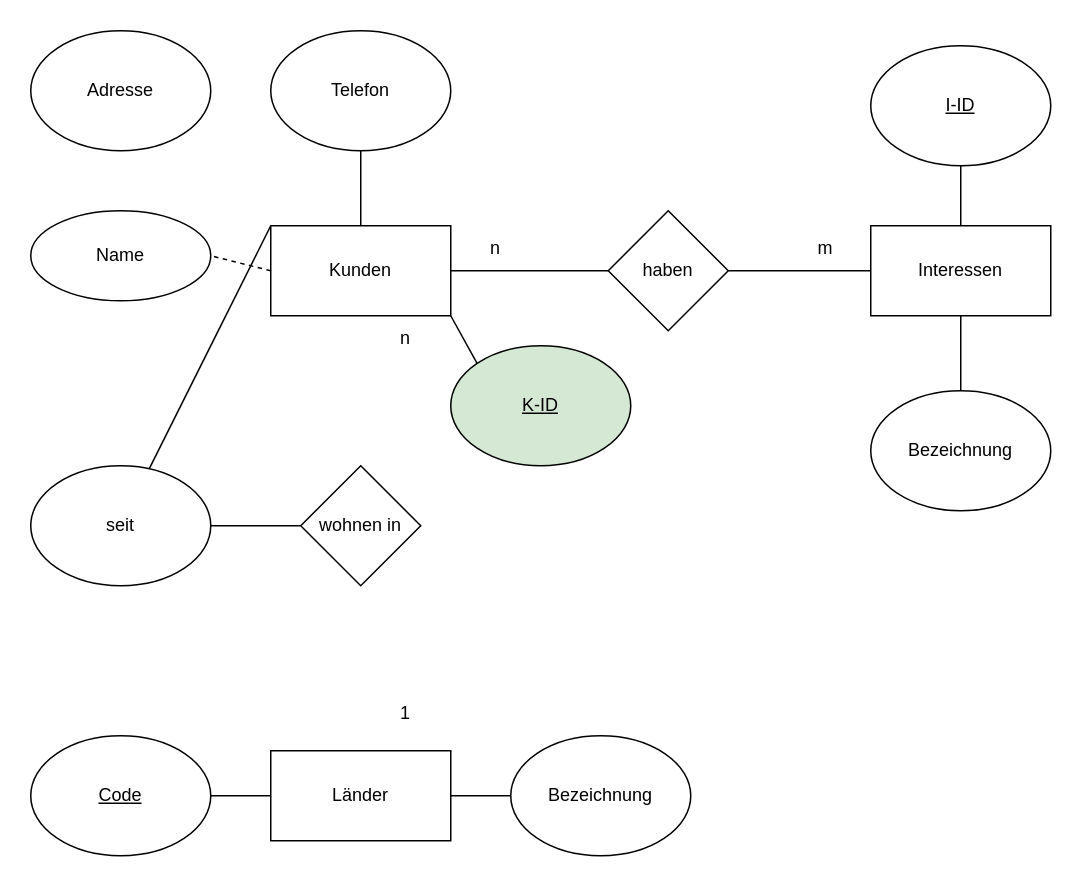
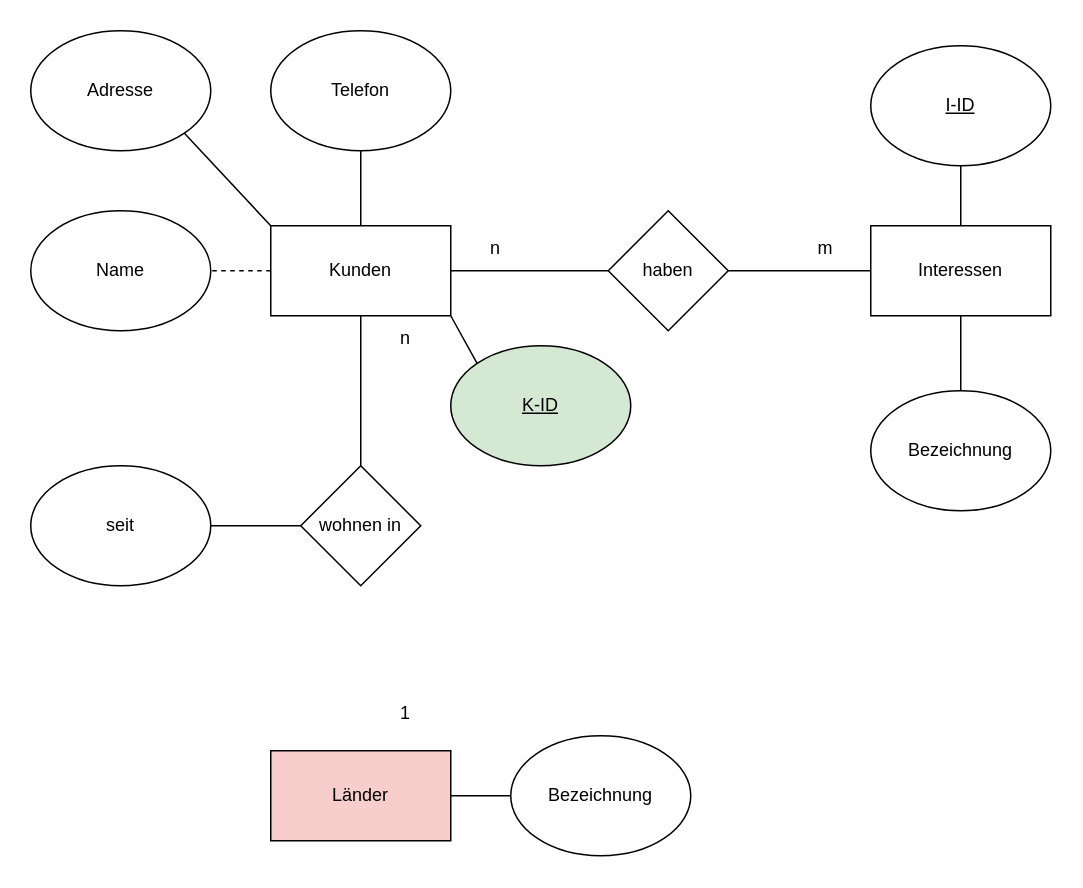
(121, 256) -> (121, 271)
(210, 347) -> (228, 179)
none -> (361, 391)
(121, 796) -> none
(241, 796) -> none
(361, 796) -> (361, 796)
